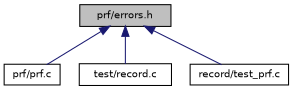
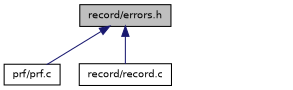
(125, 16) -> (125, 16)
(125, 75) -> (125, 75)
(239, 75) -> none
